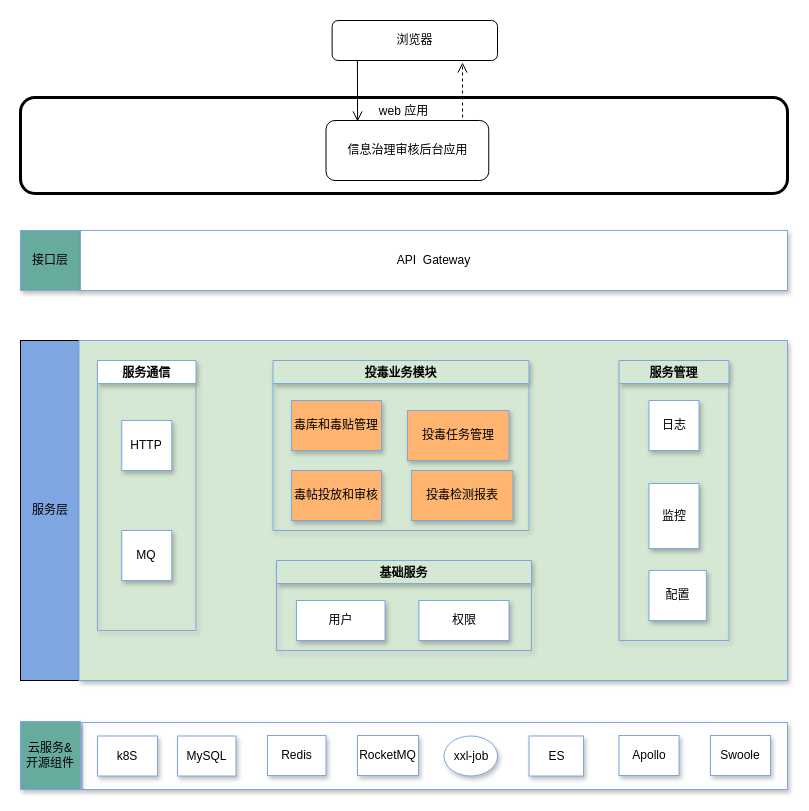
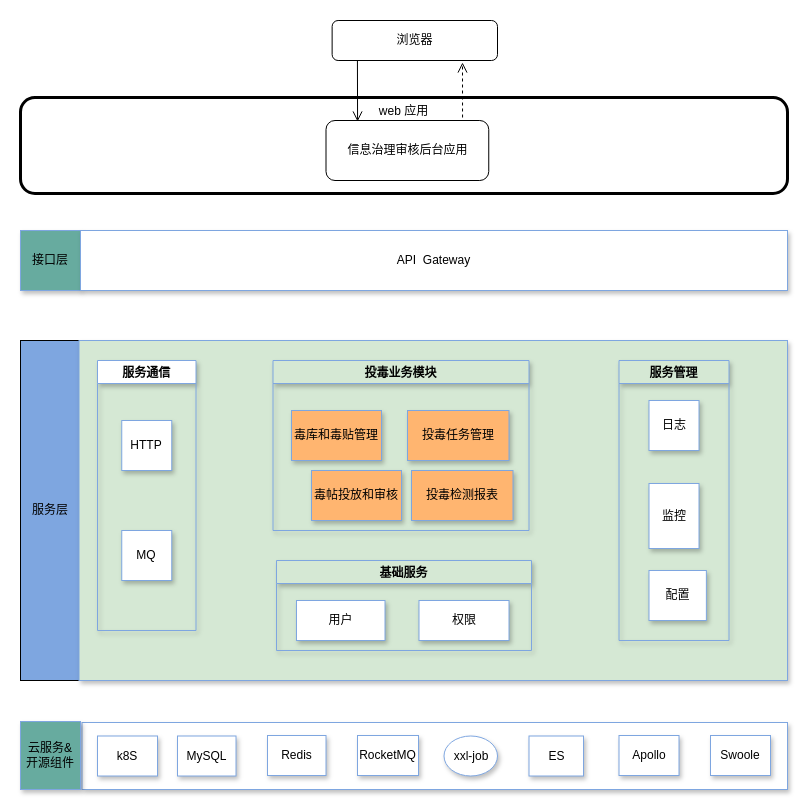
(337, 426) -> (337, 436)
(337, 496) -> (357, 496)
